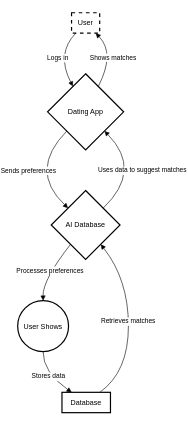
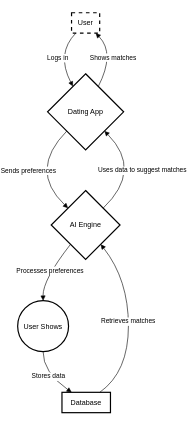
(86, 225) -> (86, 225)
